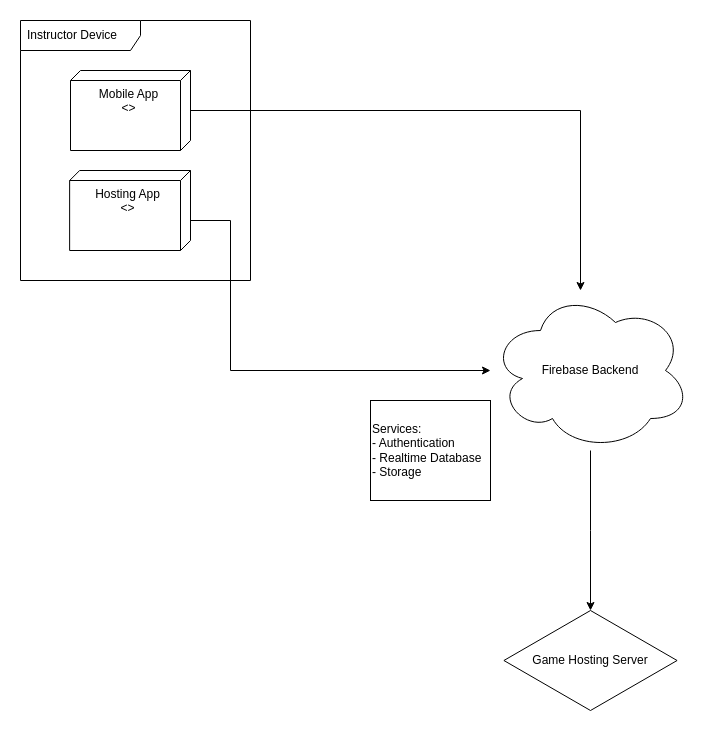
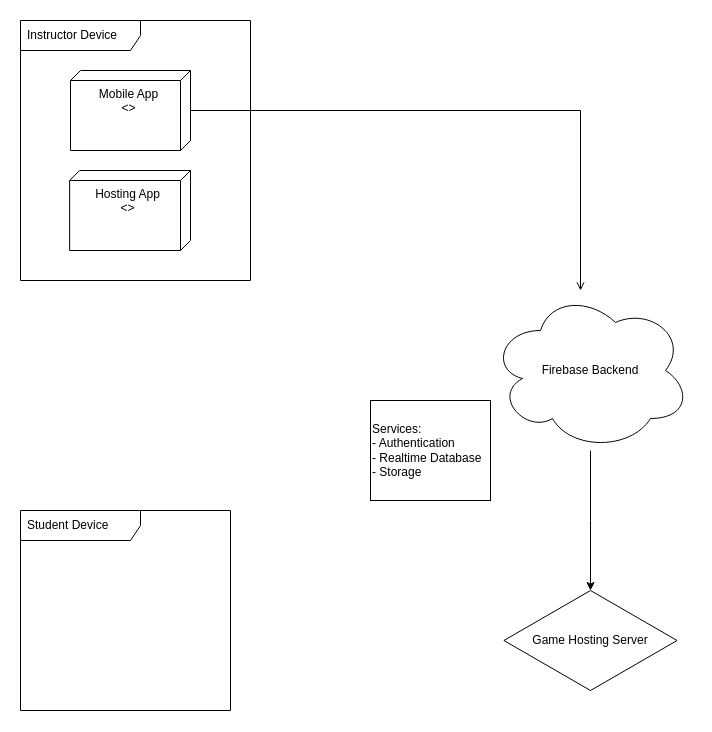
(581, 282) -> (581, 284)
(262, 371) -> none
none -> (126, 611)
(591, 661) -> (591, 641)
